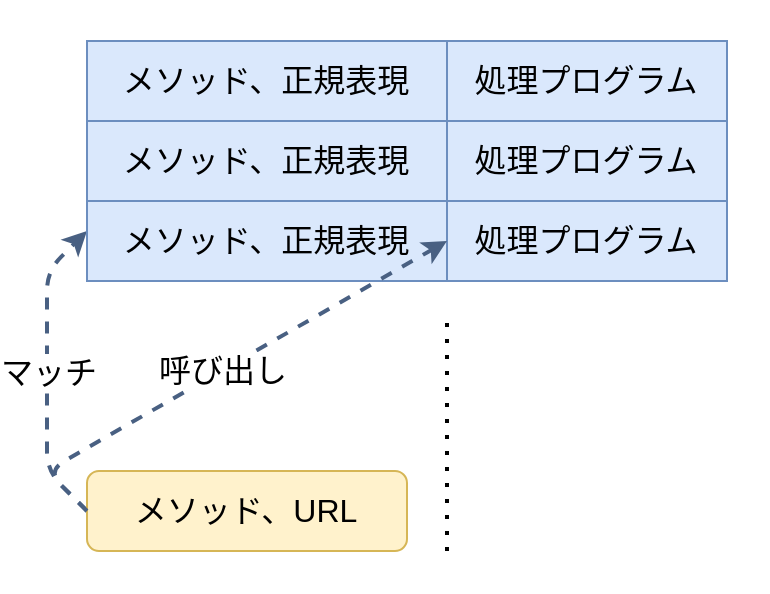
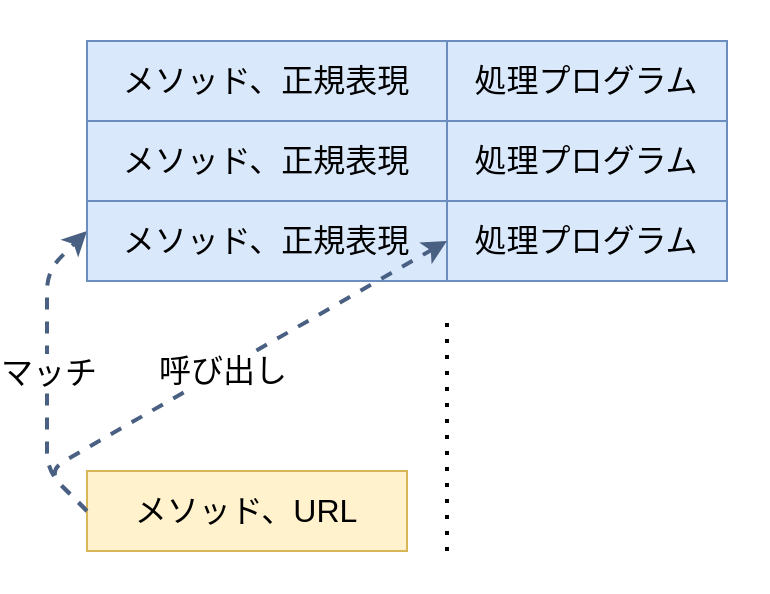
(247, 511) -> (247, 511)
